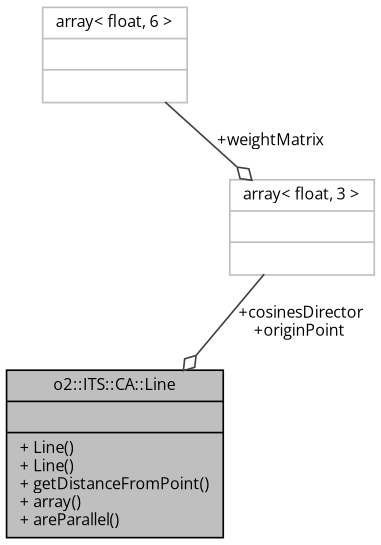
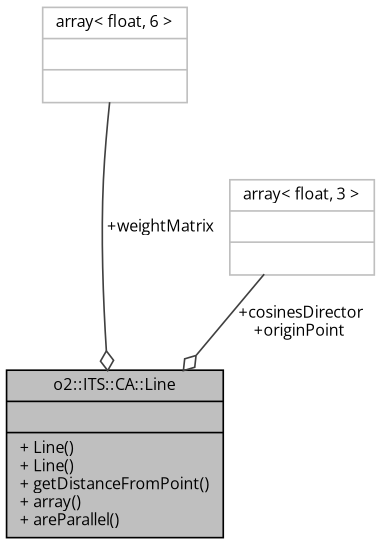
(201, 134) -> (102, 226)
